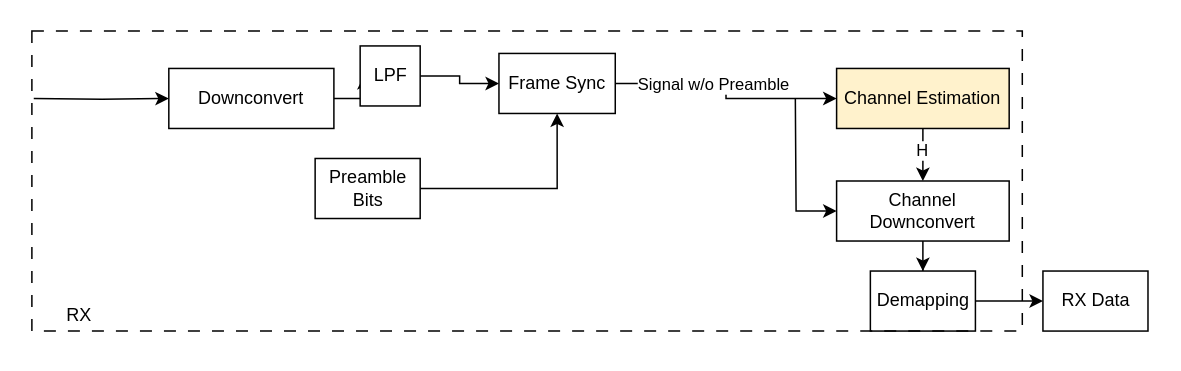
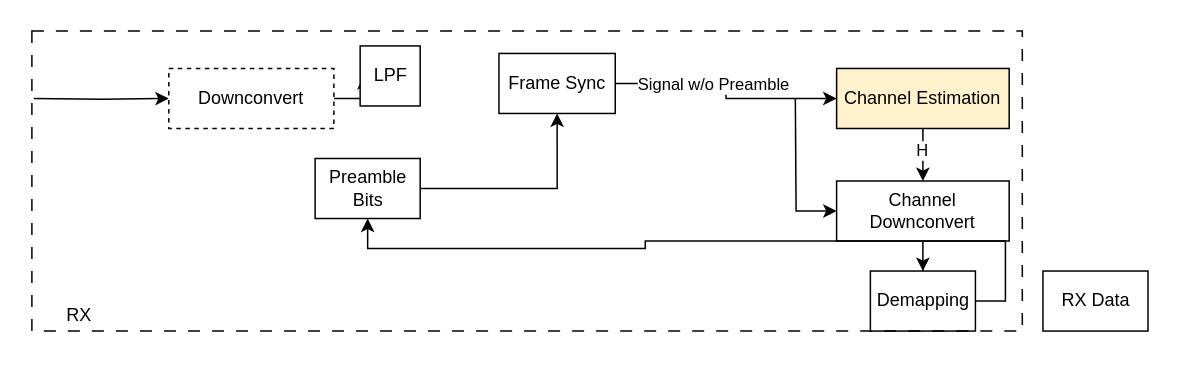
(457, 76) -> none
(251, 98) -> (251, 98)
(1018, 301) -> (596, 248)
